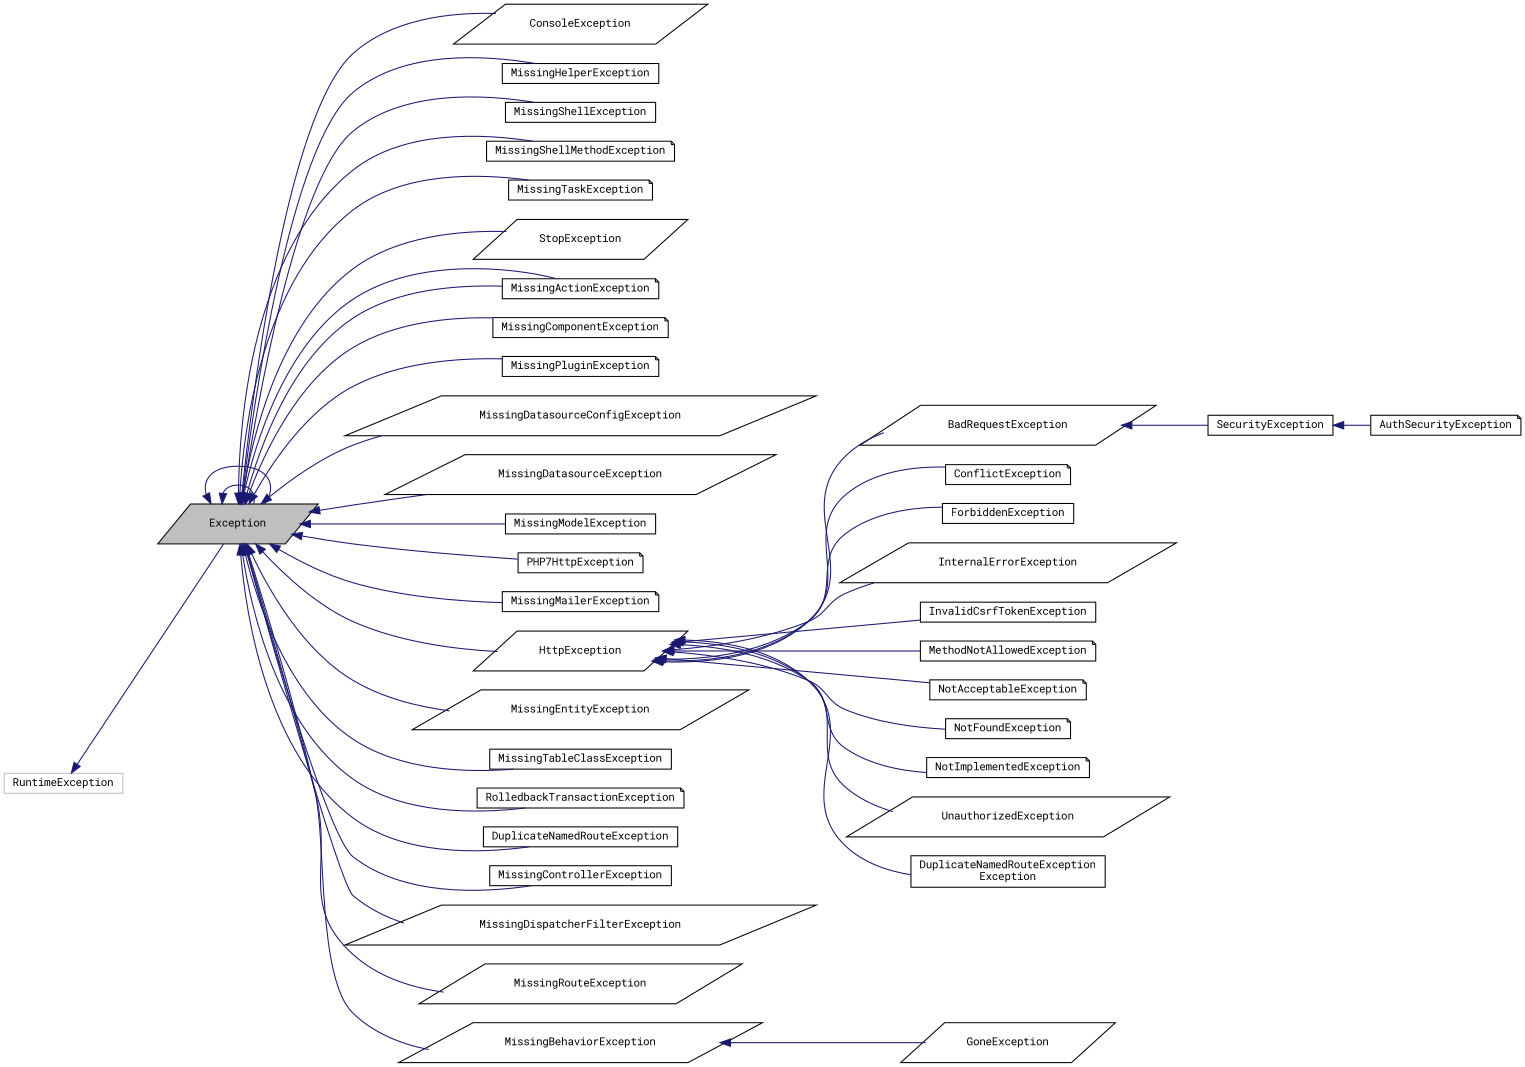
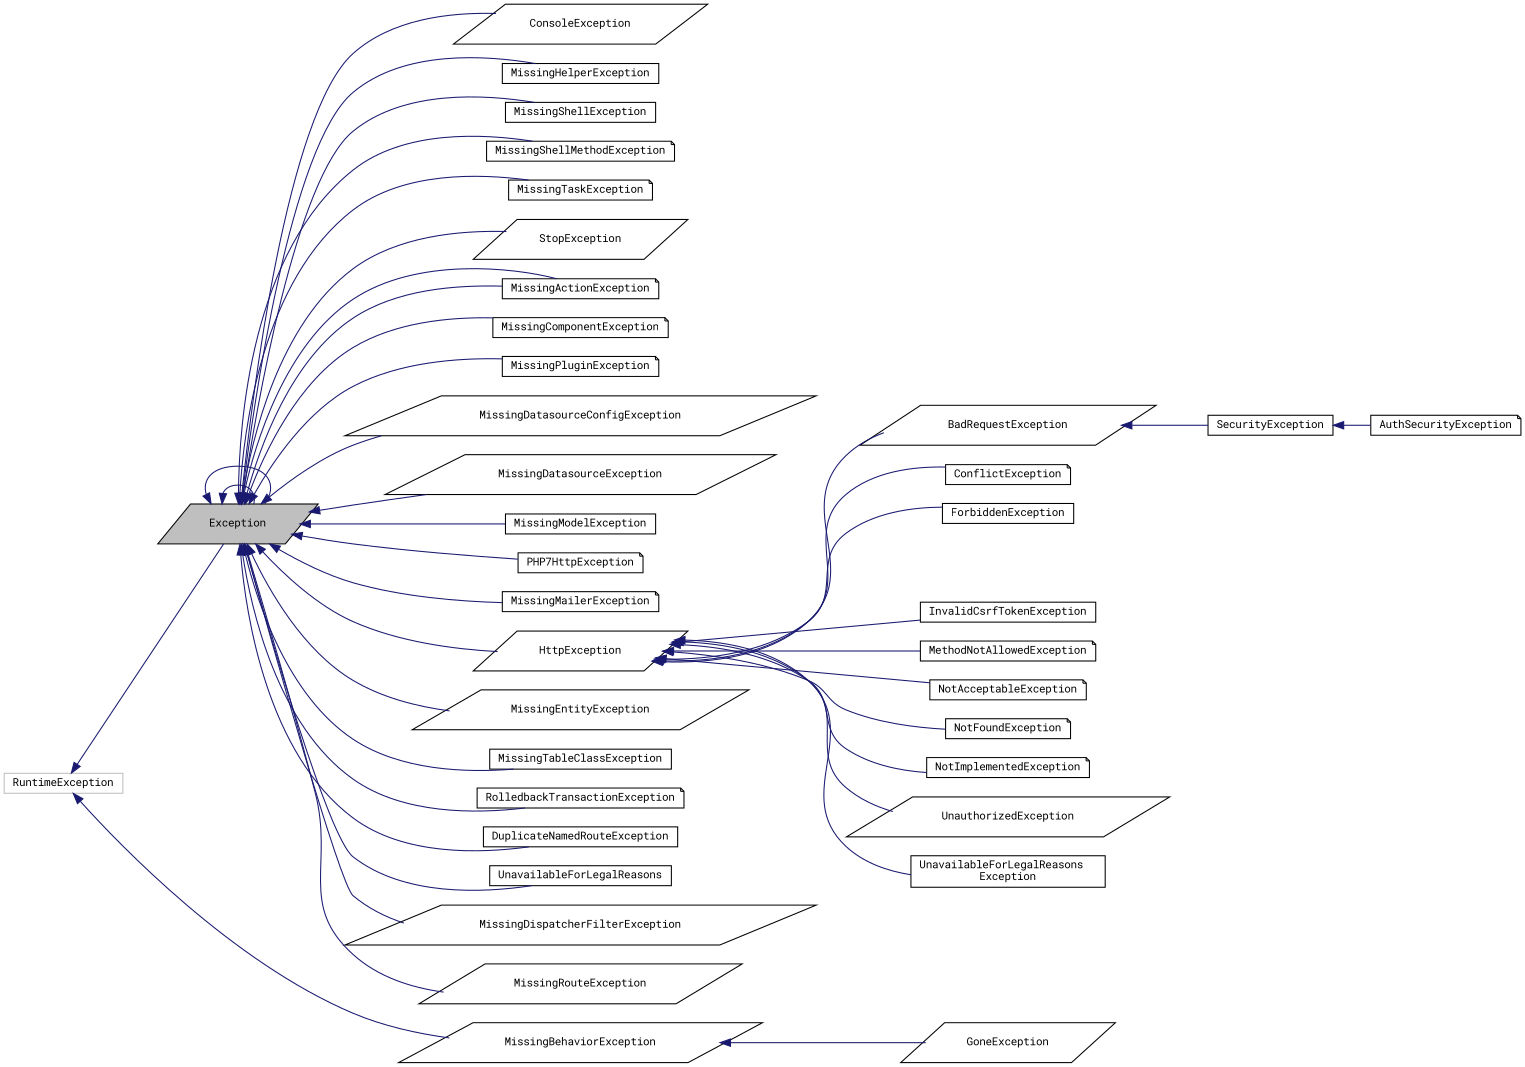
(1008, 563) -> none
(1008, 871) -> (1008, 871)
(581, 876) -> (581, 876)
(328, 936) -> (246, 951)
